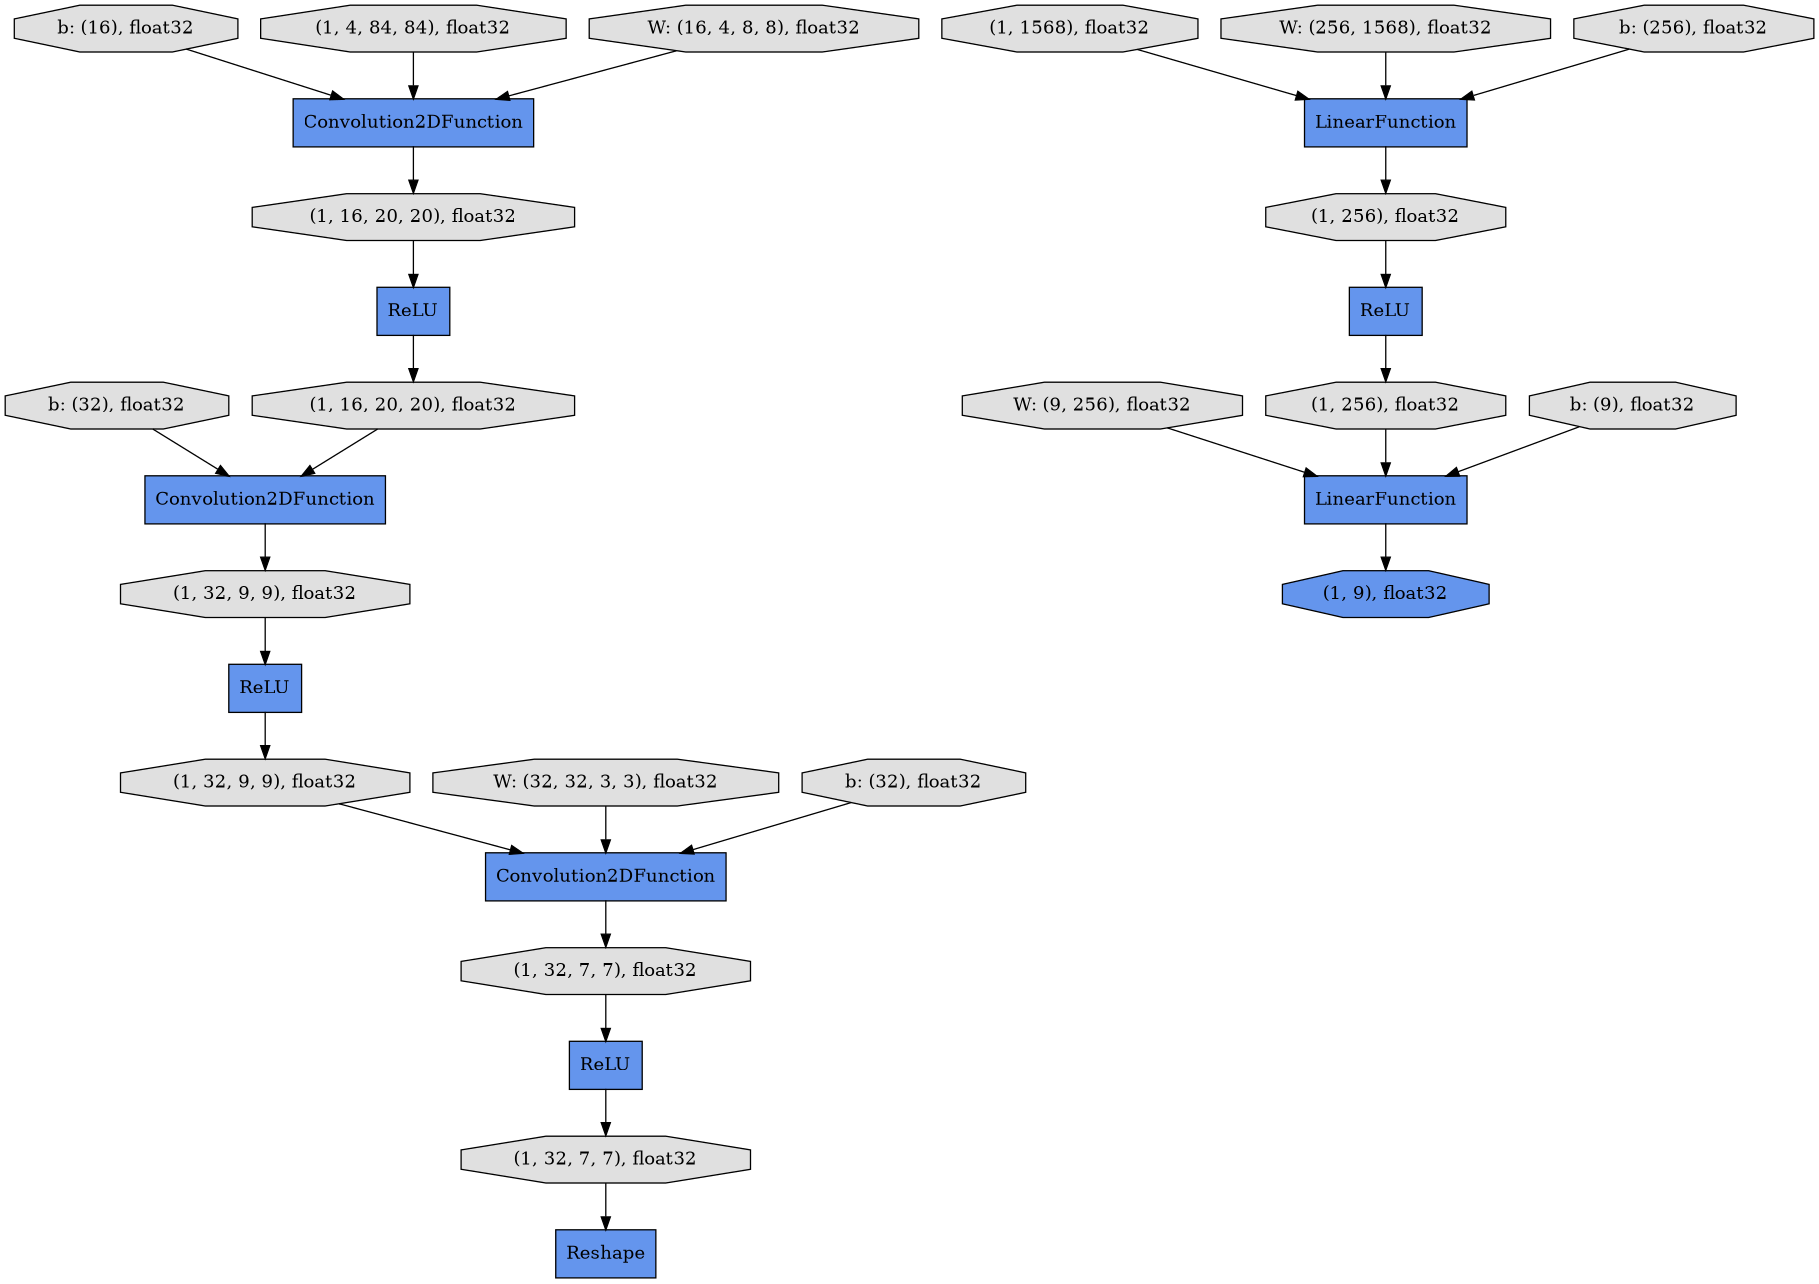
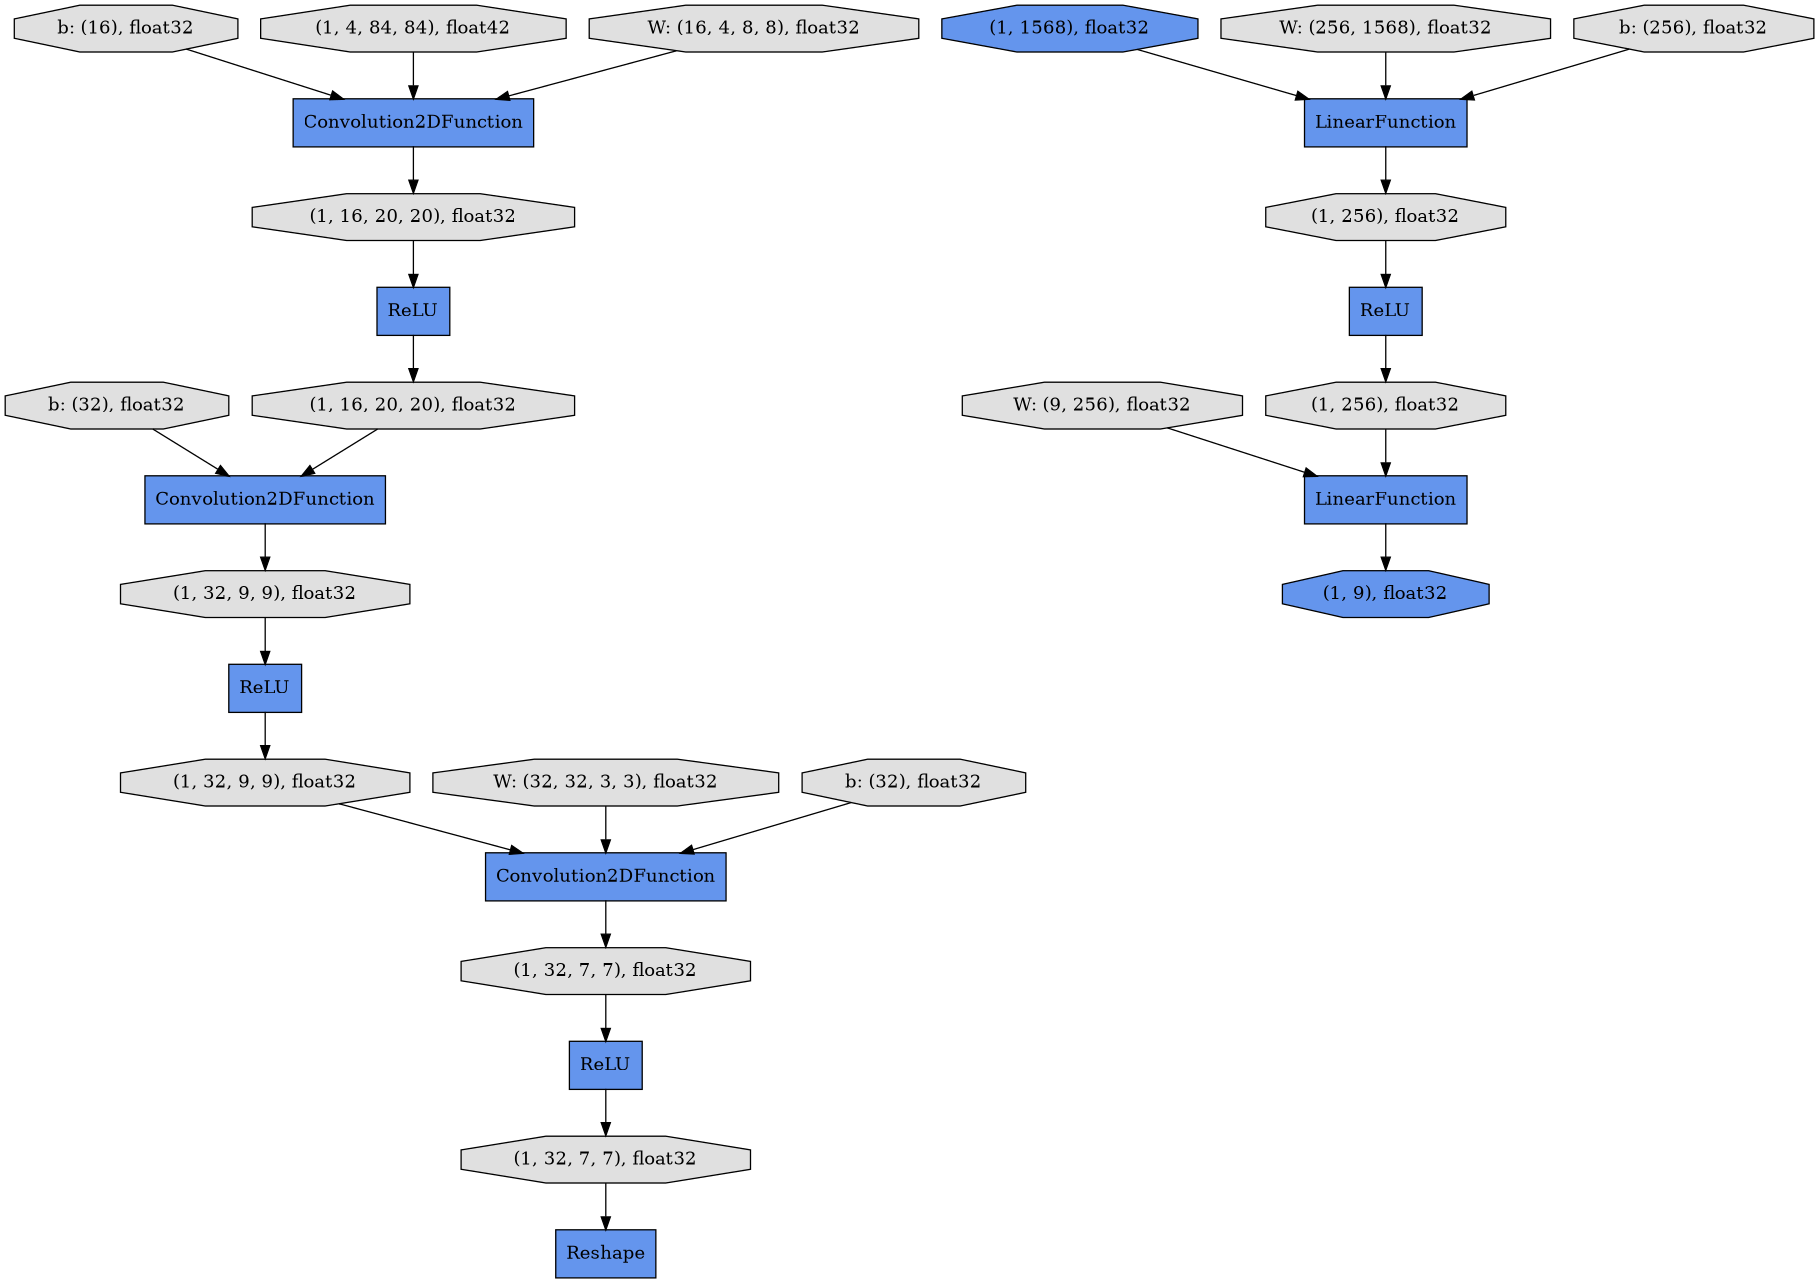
(413, 29) -> (413, 29)
(1070, 29) -> (1070, 29)
(1633, 406) -> none
